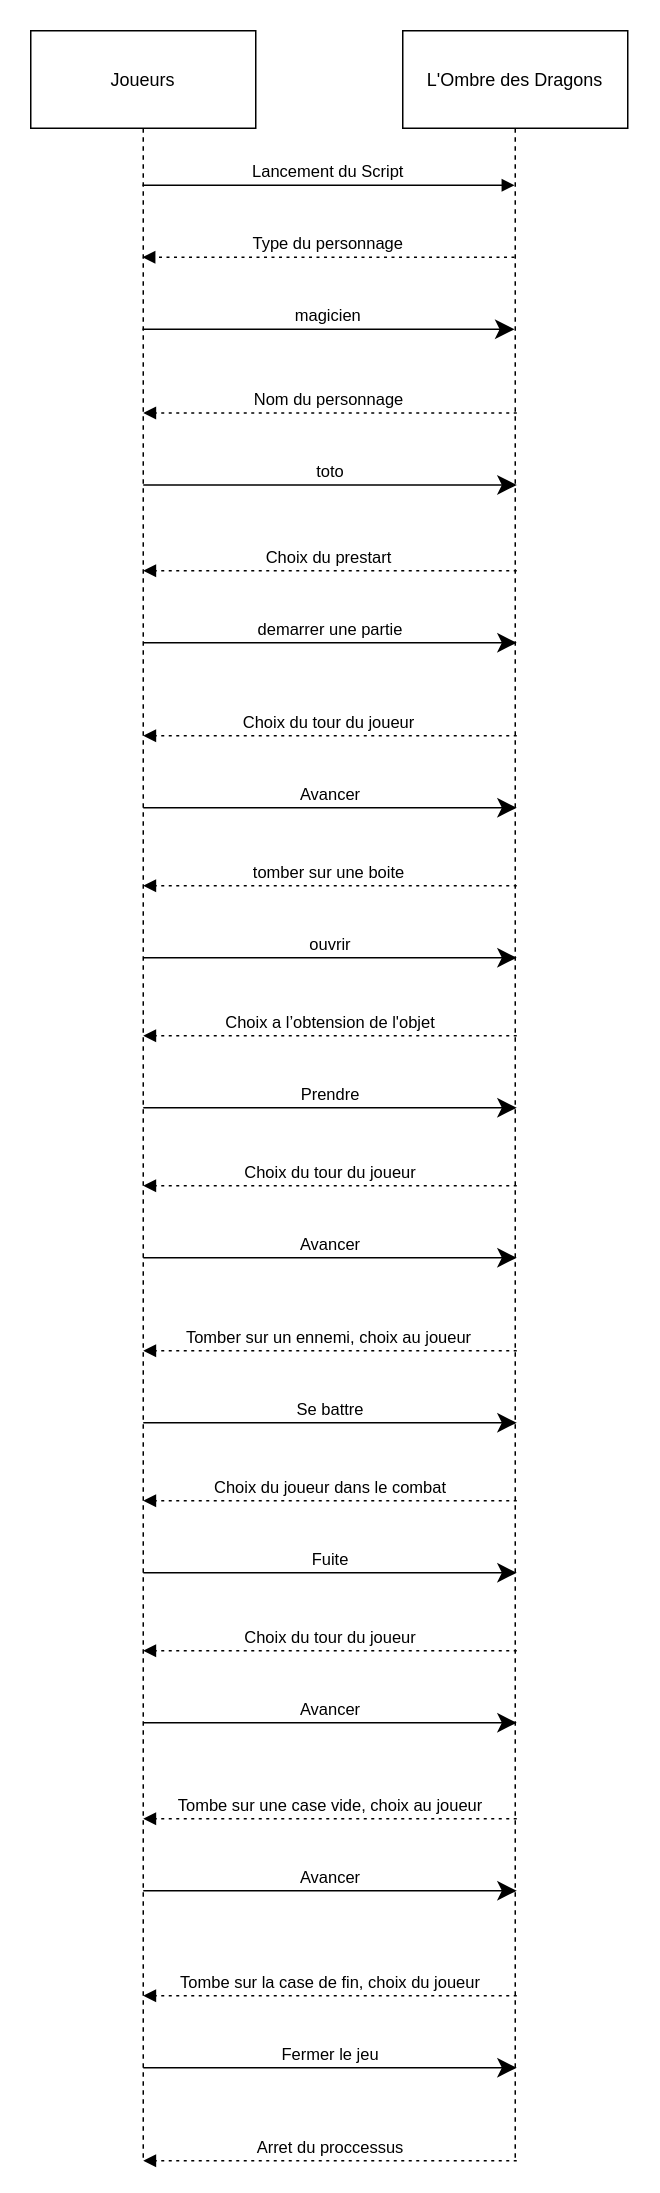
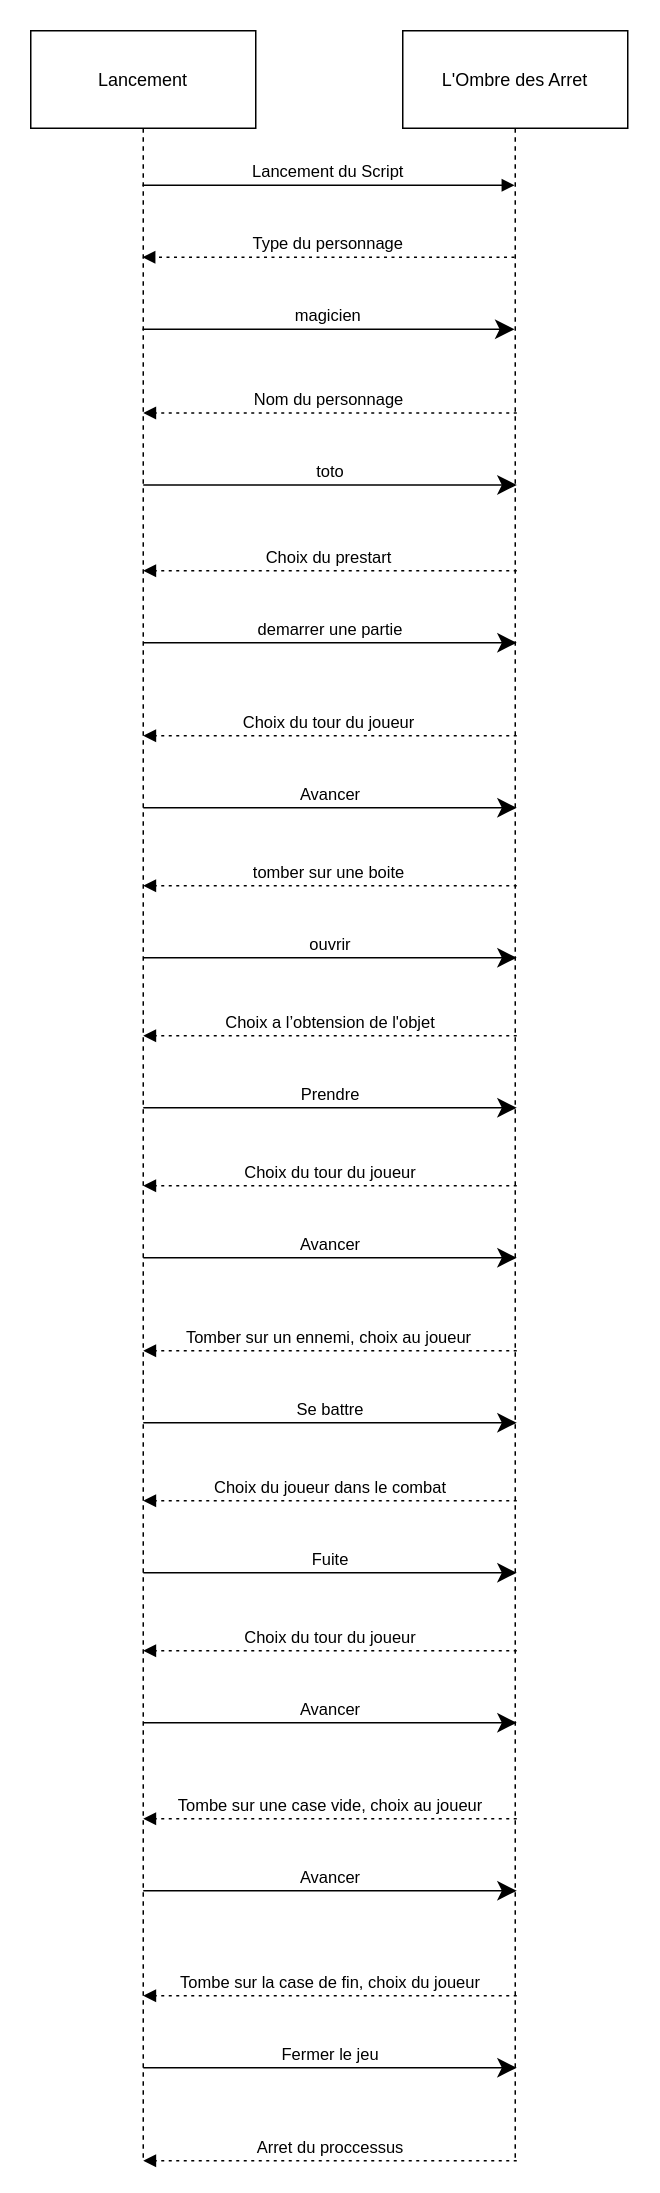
(143, 80) -> (143, 80)
(515, 80) -> (515, 80)
